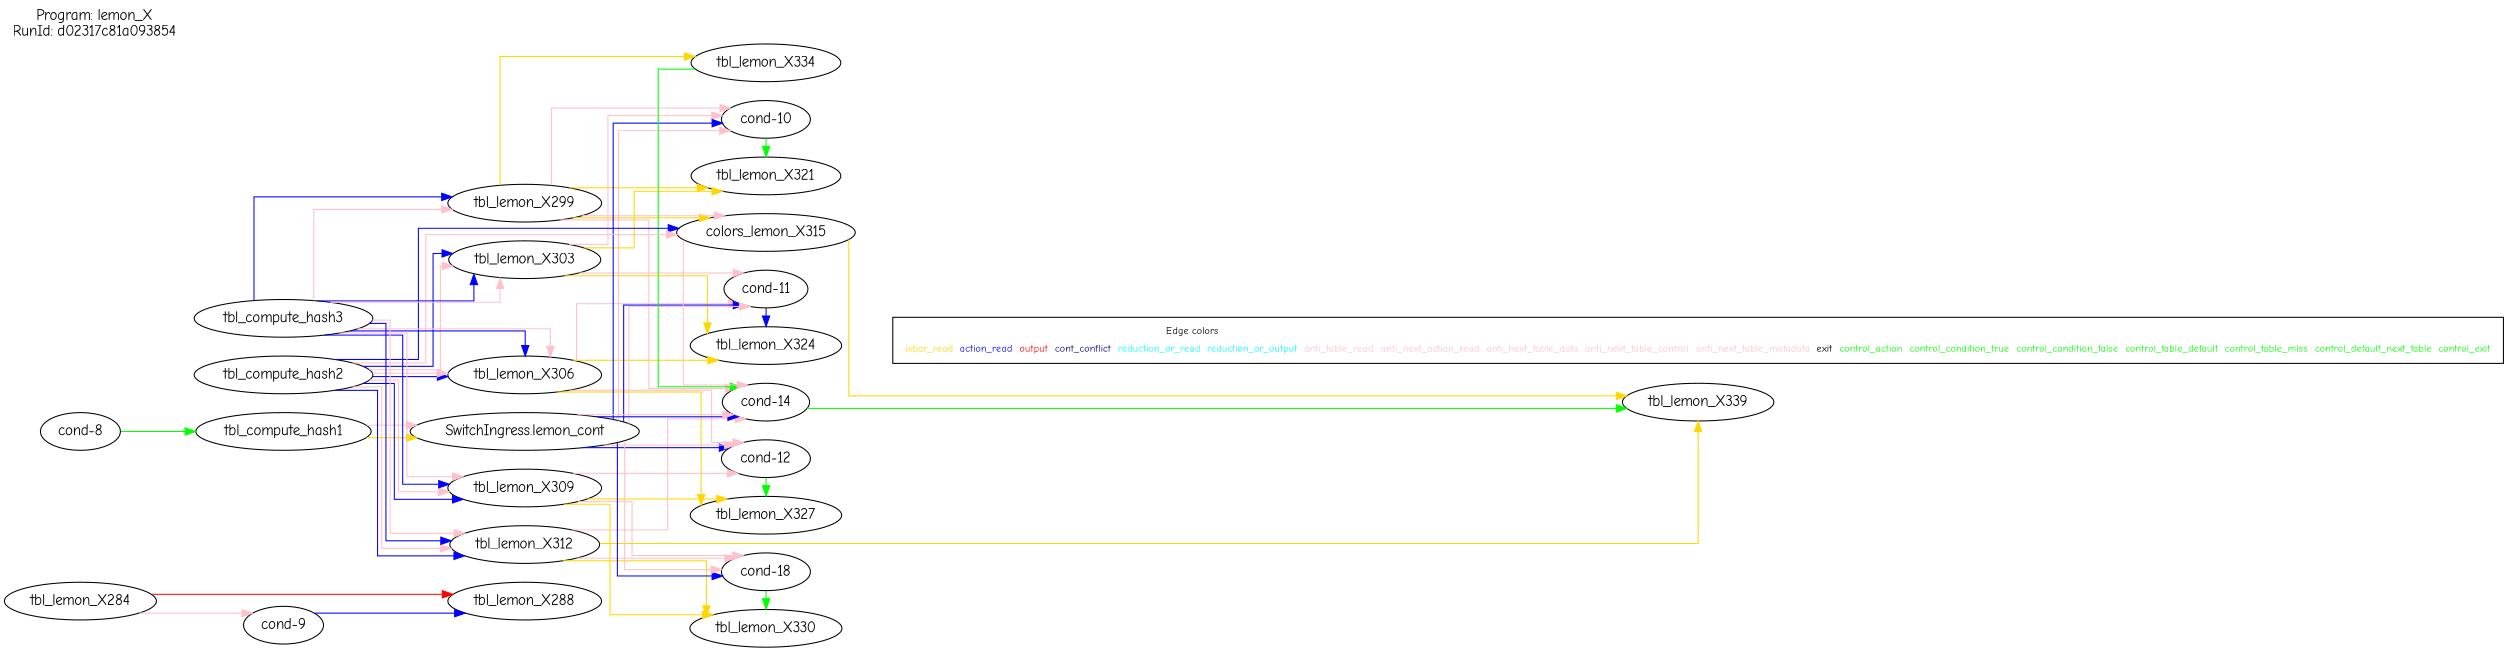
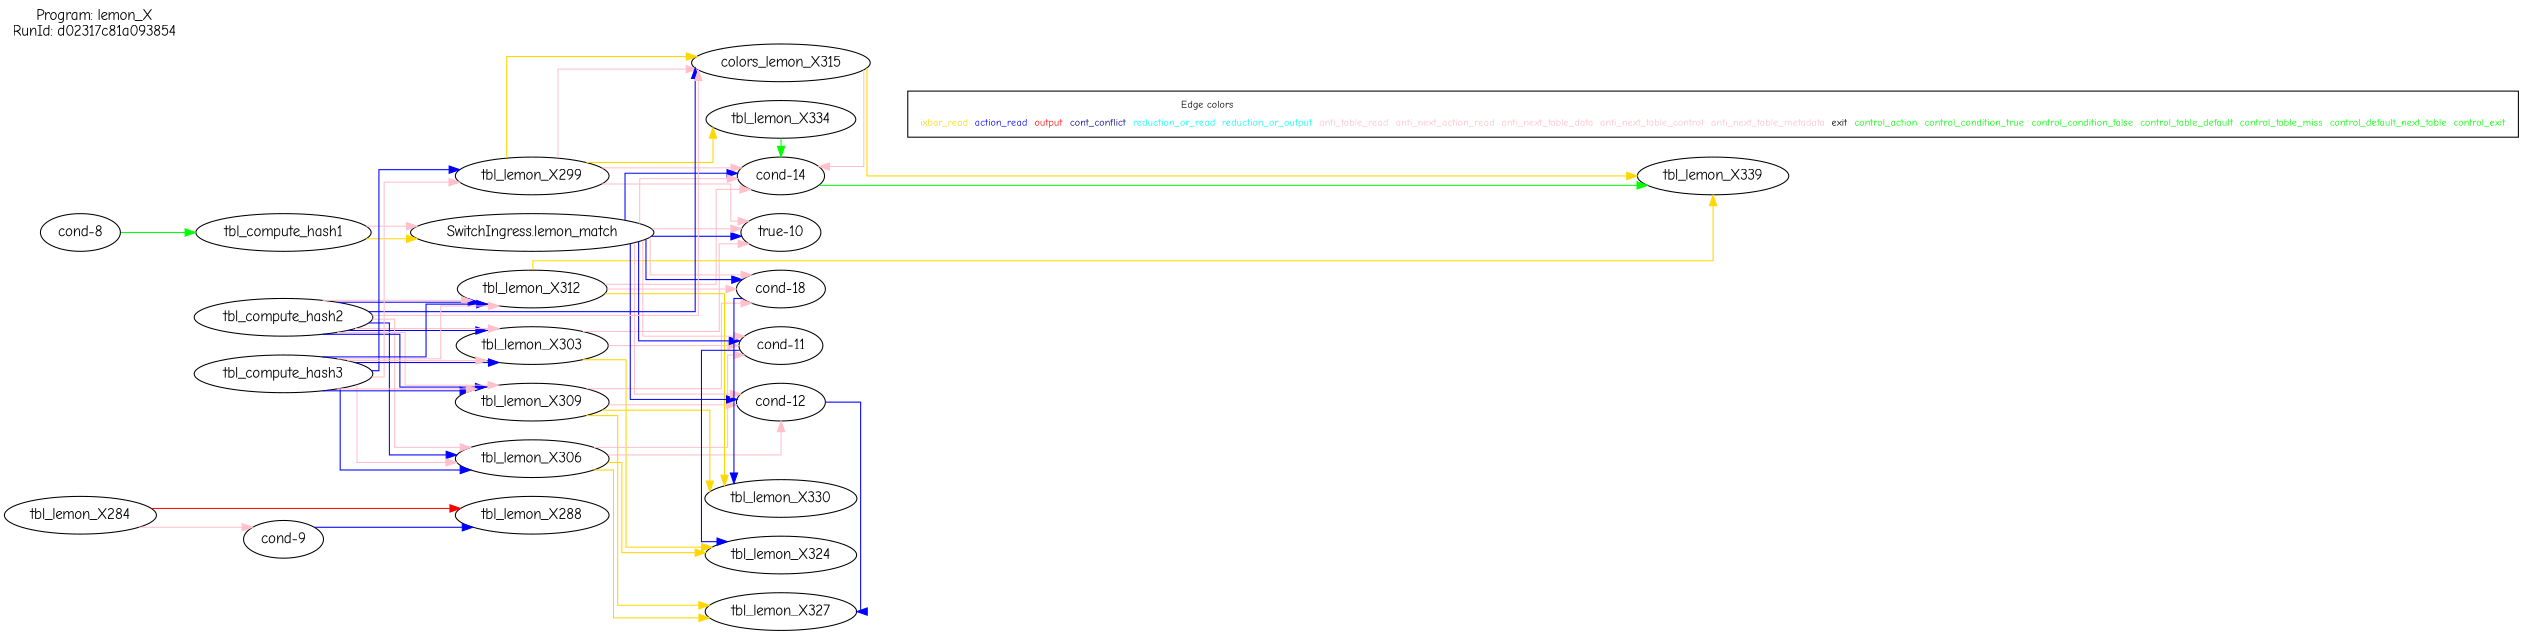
(766, 119) -> (781, 232)
(766, 176) -> none
(525, 431) -> (532, 232)
(766, 482) -> (861, 489)
(766, 595) -> (734, 381)
